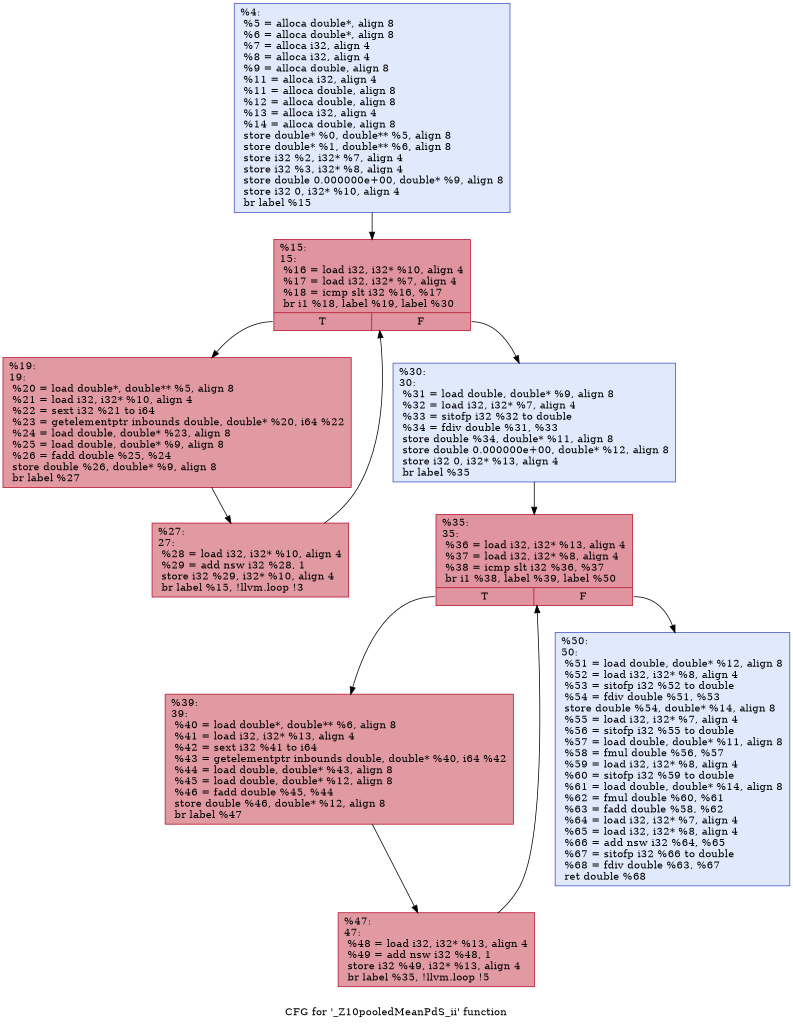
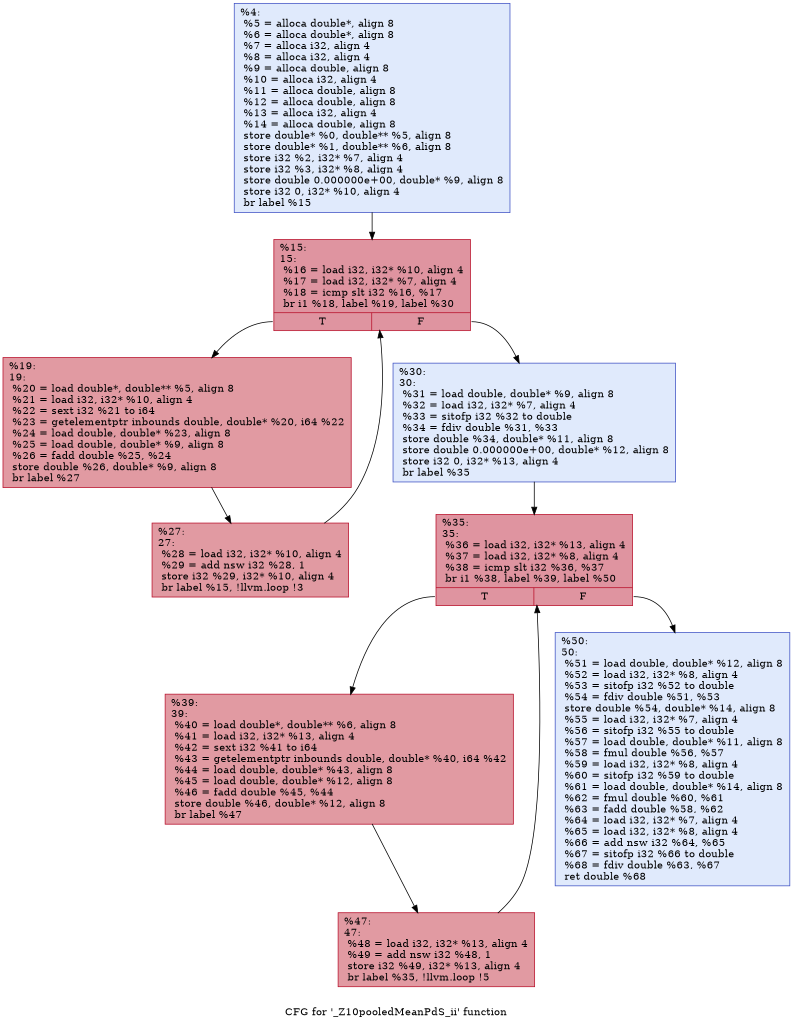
(309, 80) -> (309, 80)
